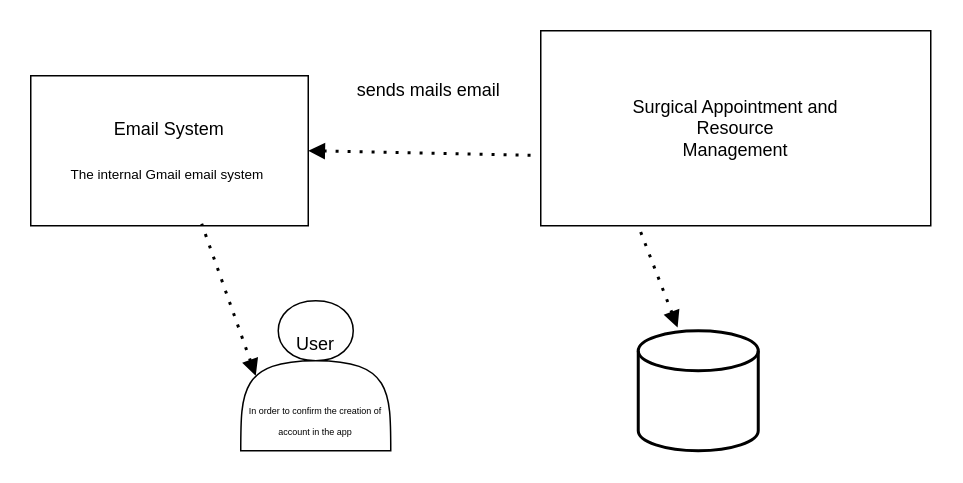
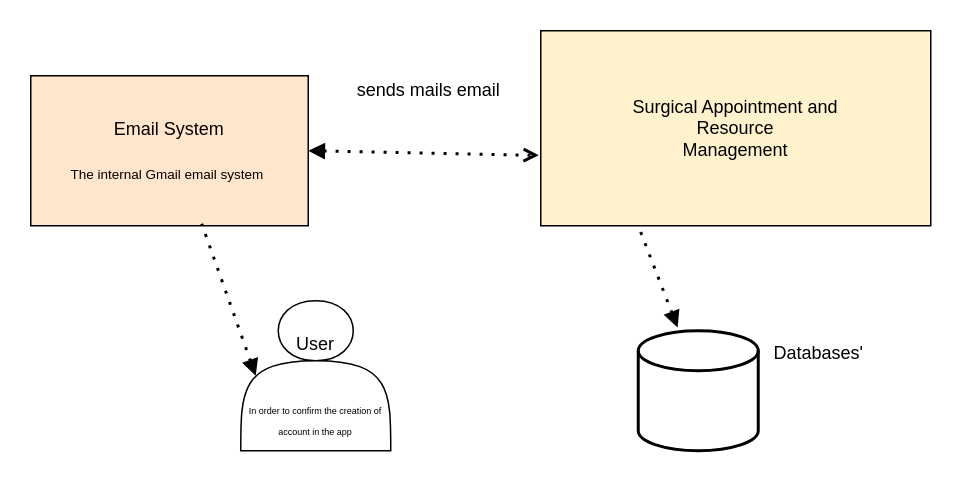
(736, 128) -> (736, 128)
(170, 151) -> (170, 151)
(532, 155) -> (528, 155)
none -> (818, 353)
